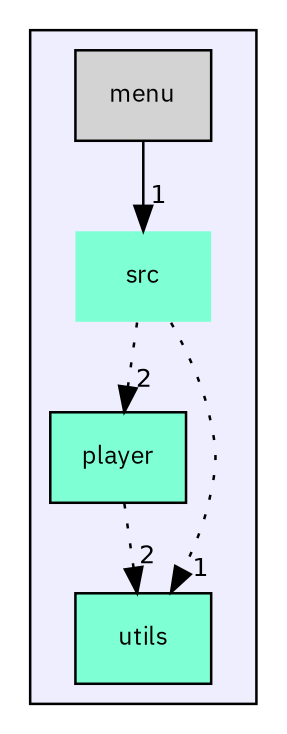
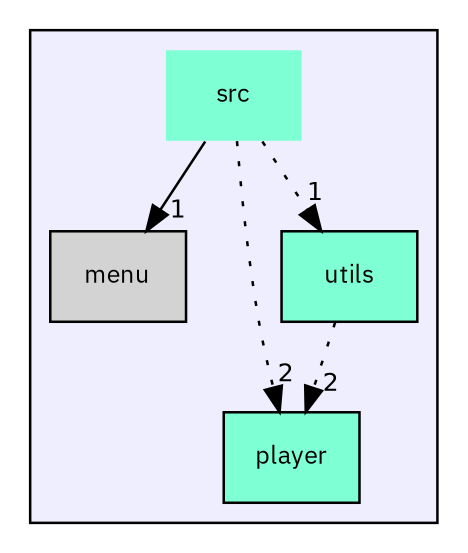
(143, 174) -> (183, 175)
(129, 536) -> (324, 355)
